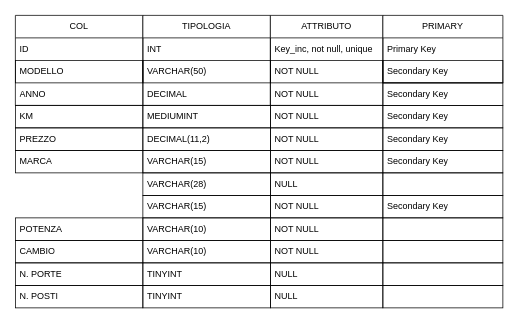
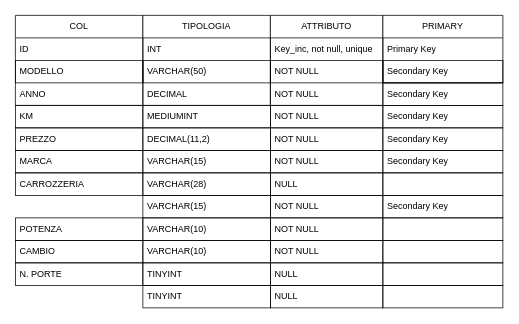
none -> (79, 184)
(79, 297) -> none
